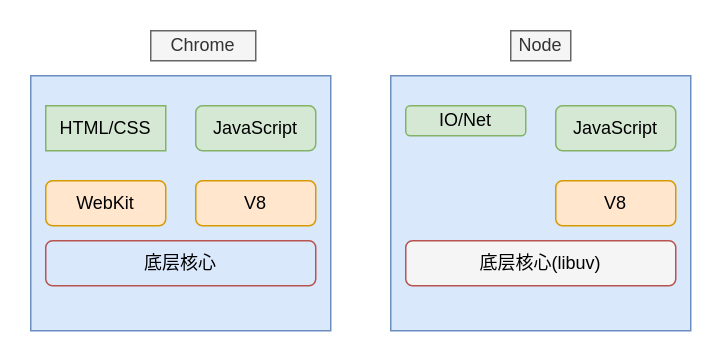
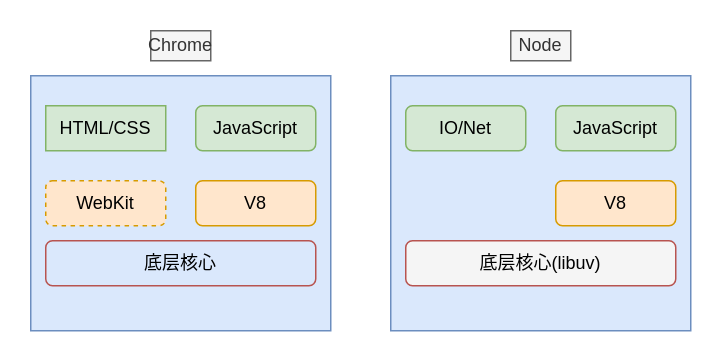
(203, 46) -> (181, 46)
(466, 121) -> (466, 128)
(106, 203) -> (106, 203)
